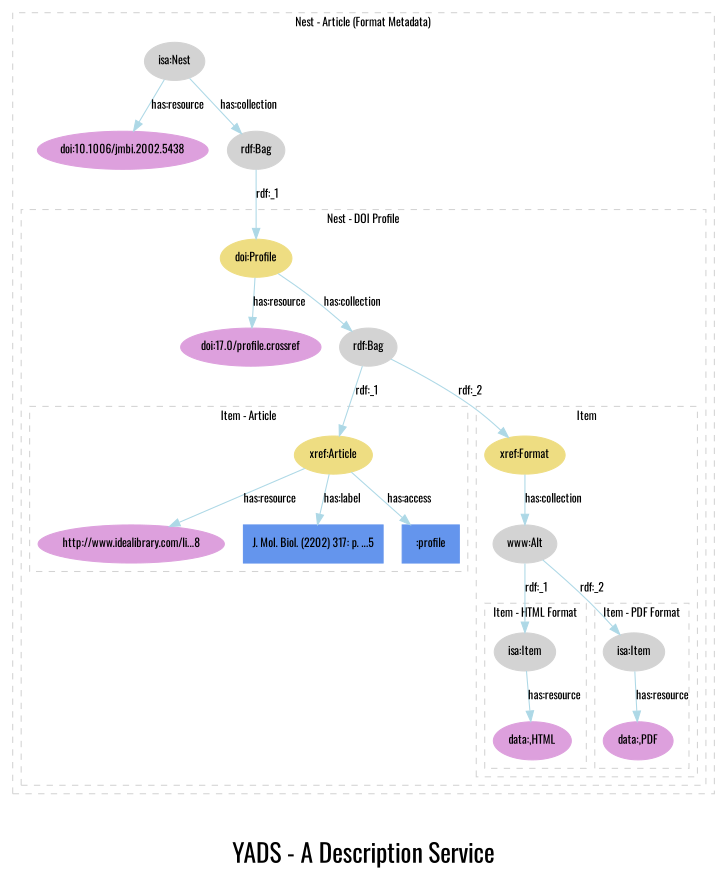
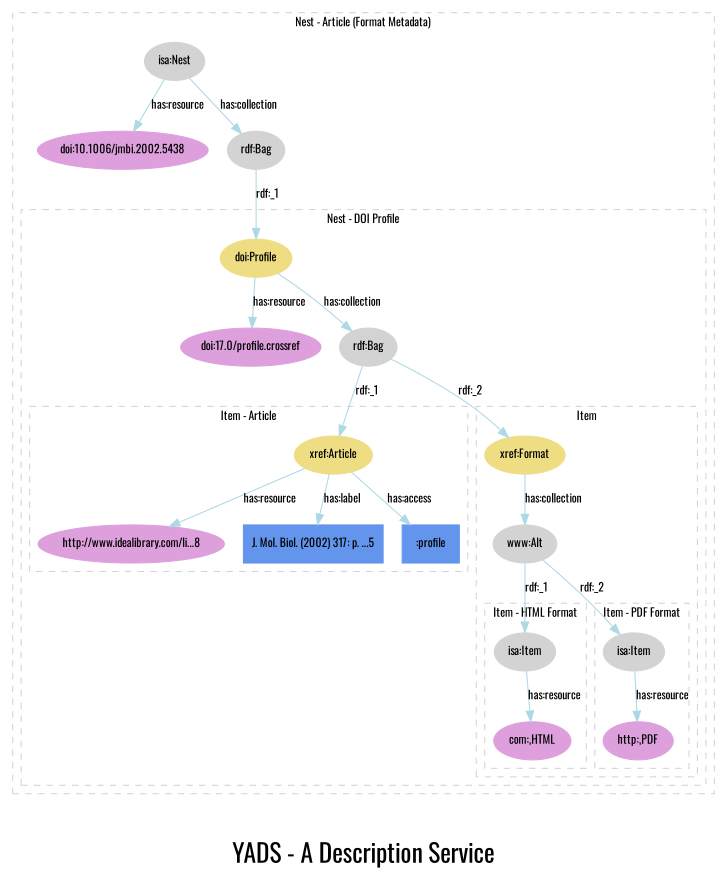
(313, 544) -> (313, 544)
(532, 741) -> (532, 741)
(638, 741) -> (638, 741)
